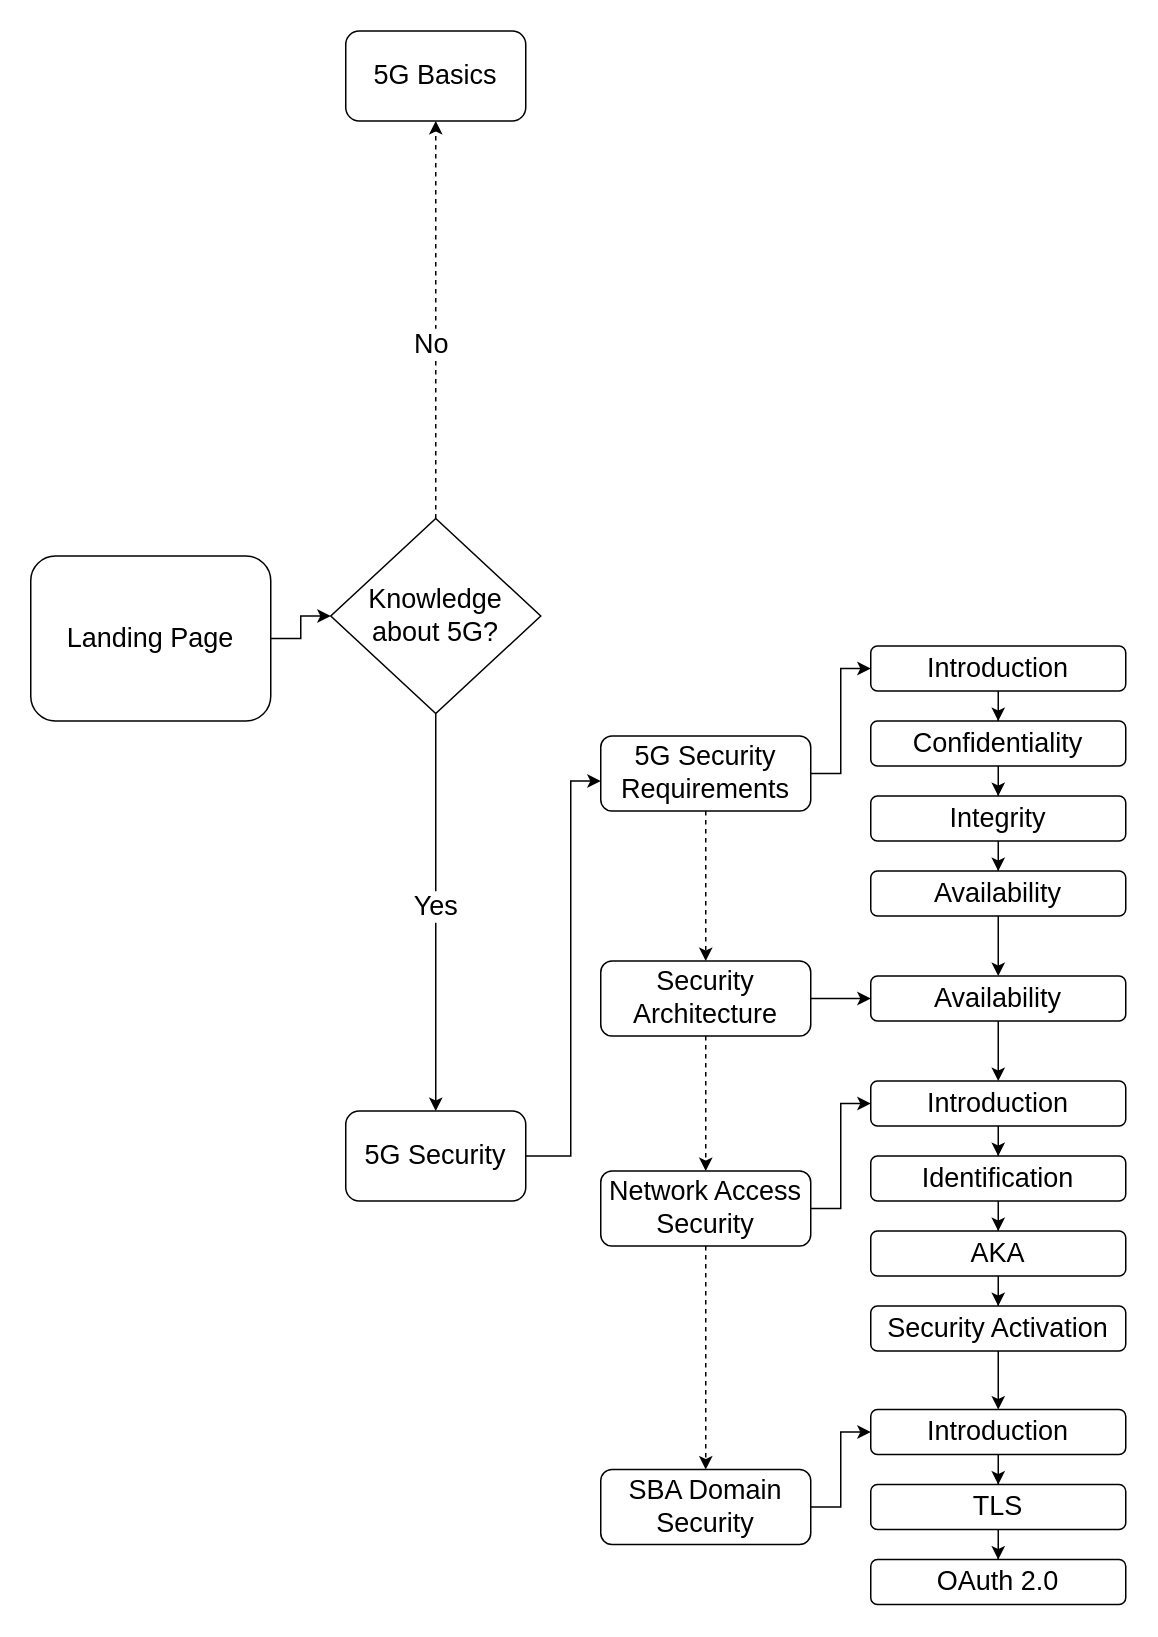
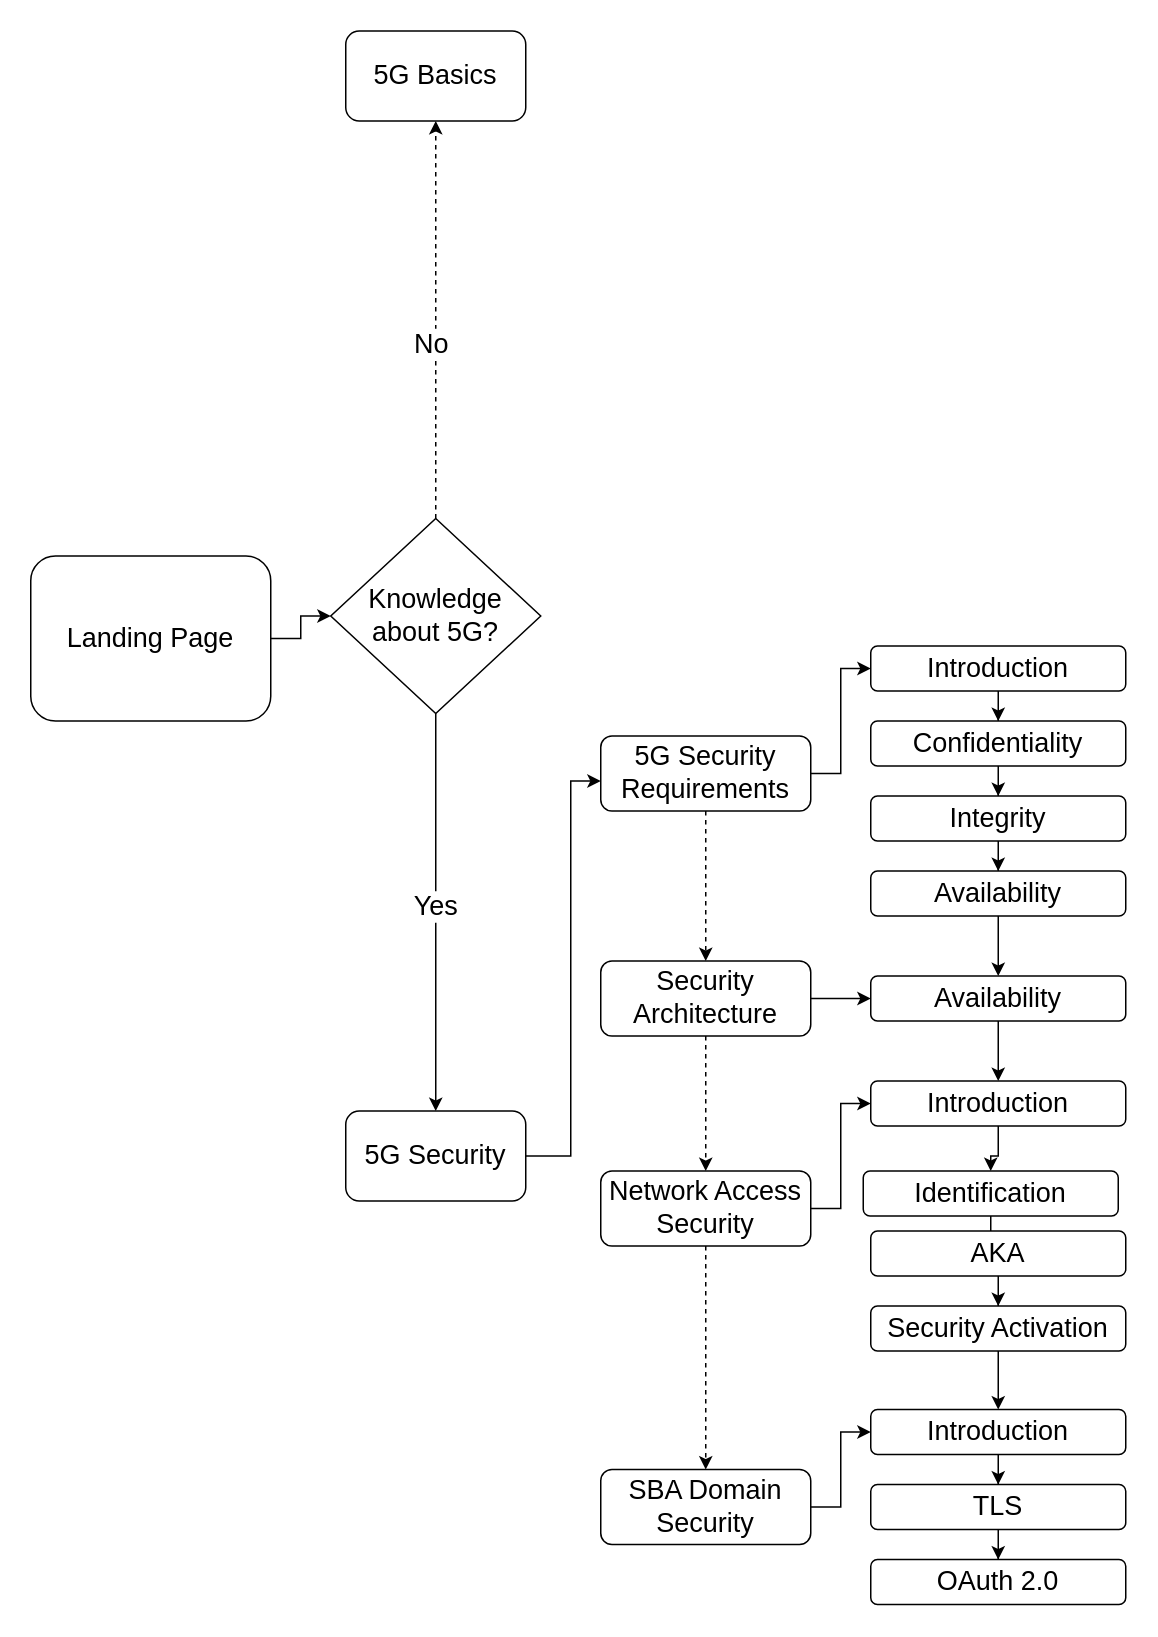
(998, 1178) -> (991, 1193)
